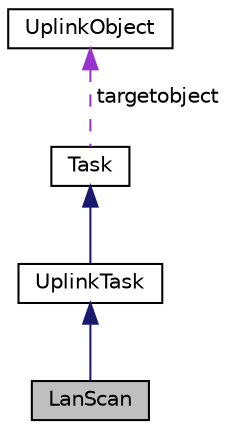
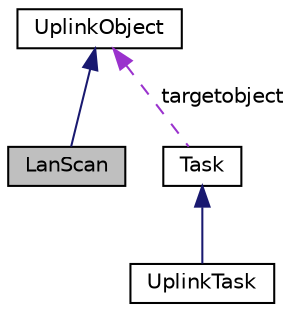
(90, 352) -> (81, 108)
